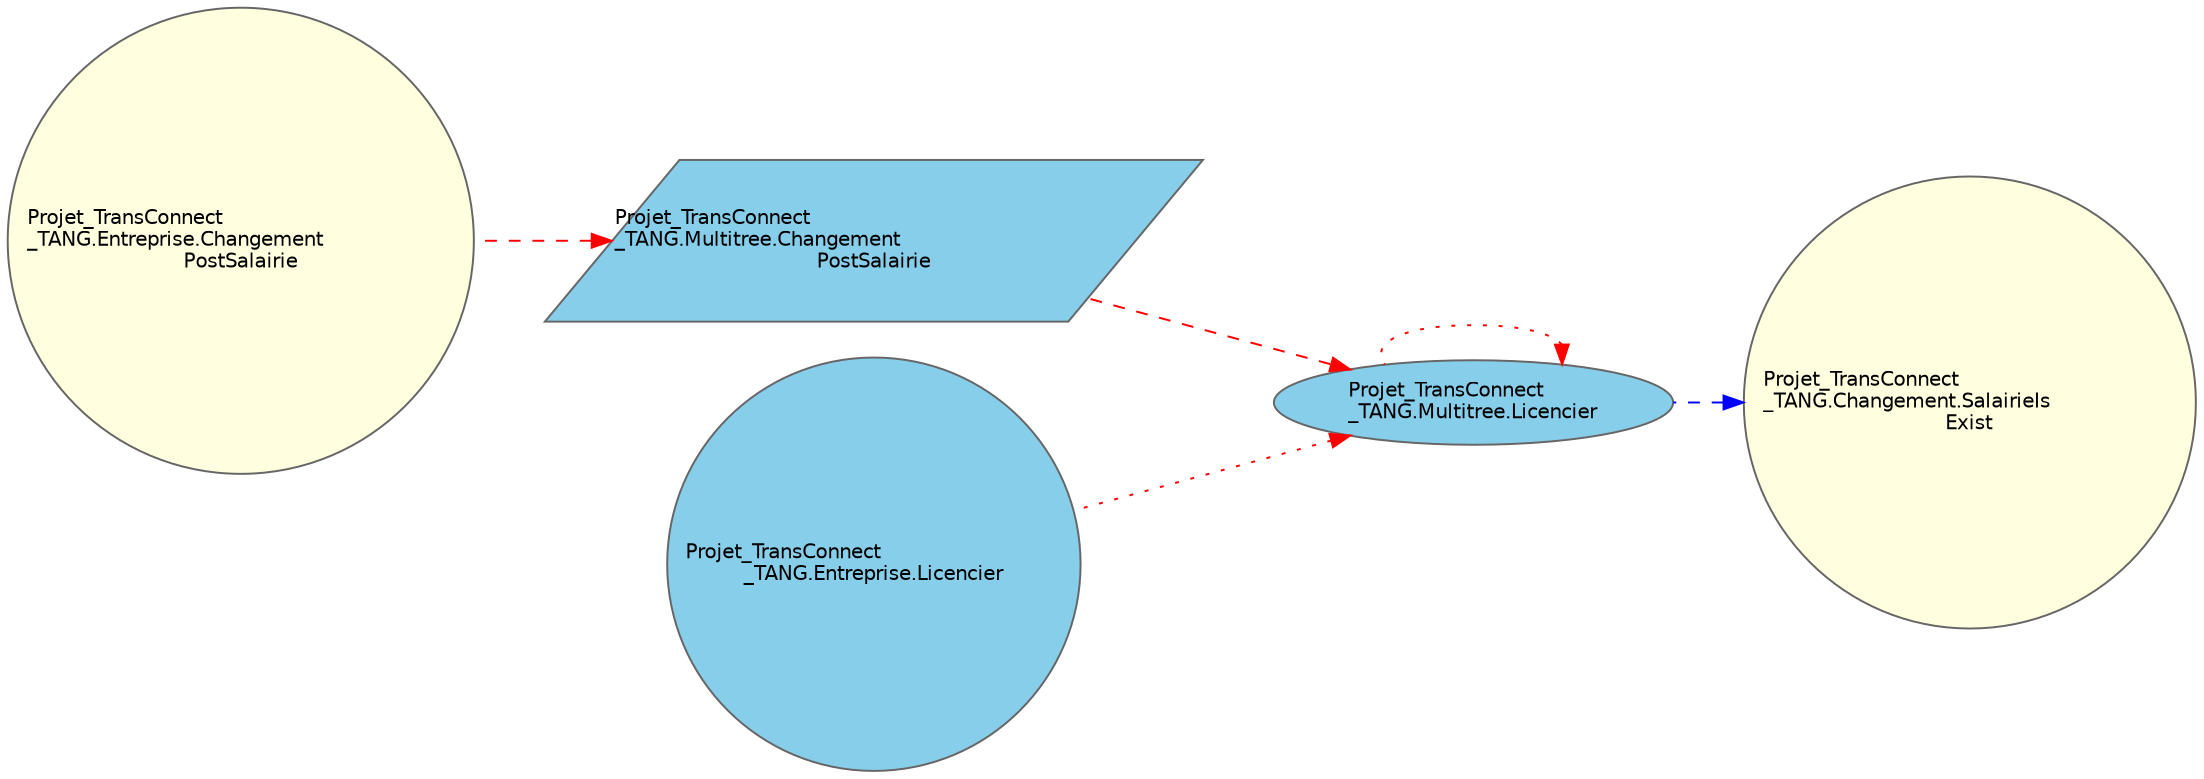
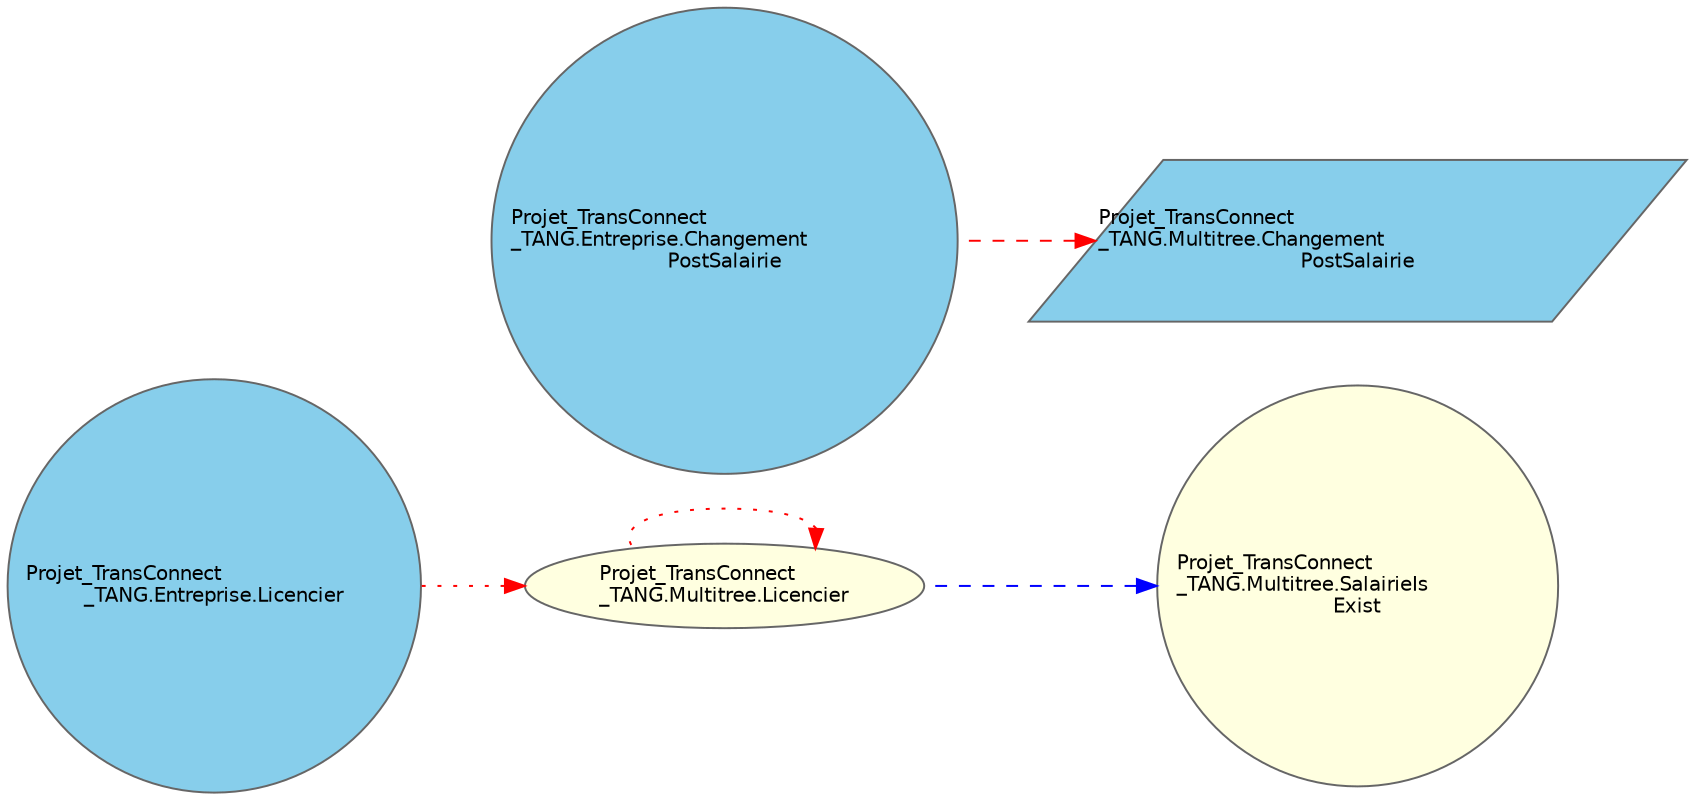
(241, 241) -> (725, 241)
(1209, 331) -> none
(1473, 403) -> (725, 586)
(1970, 403) -> (1358, 586)
